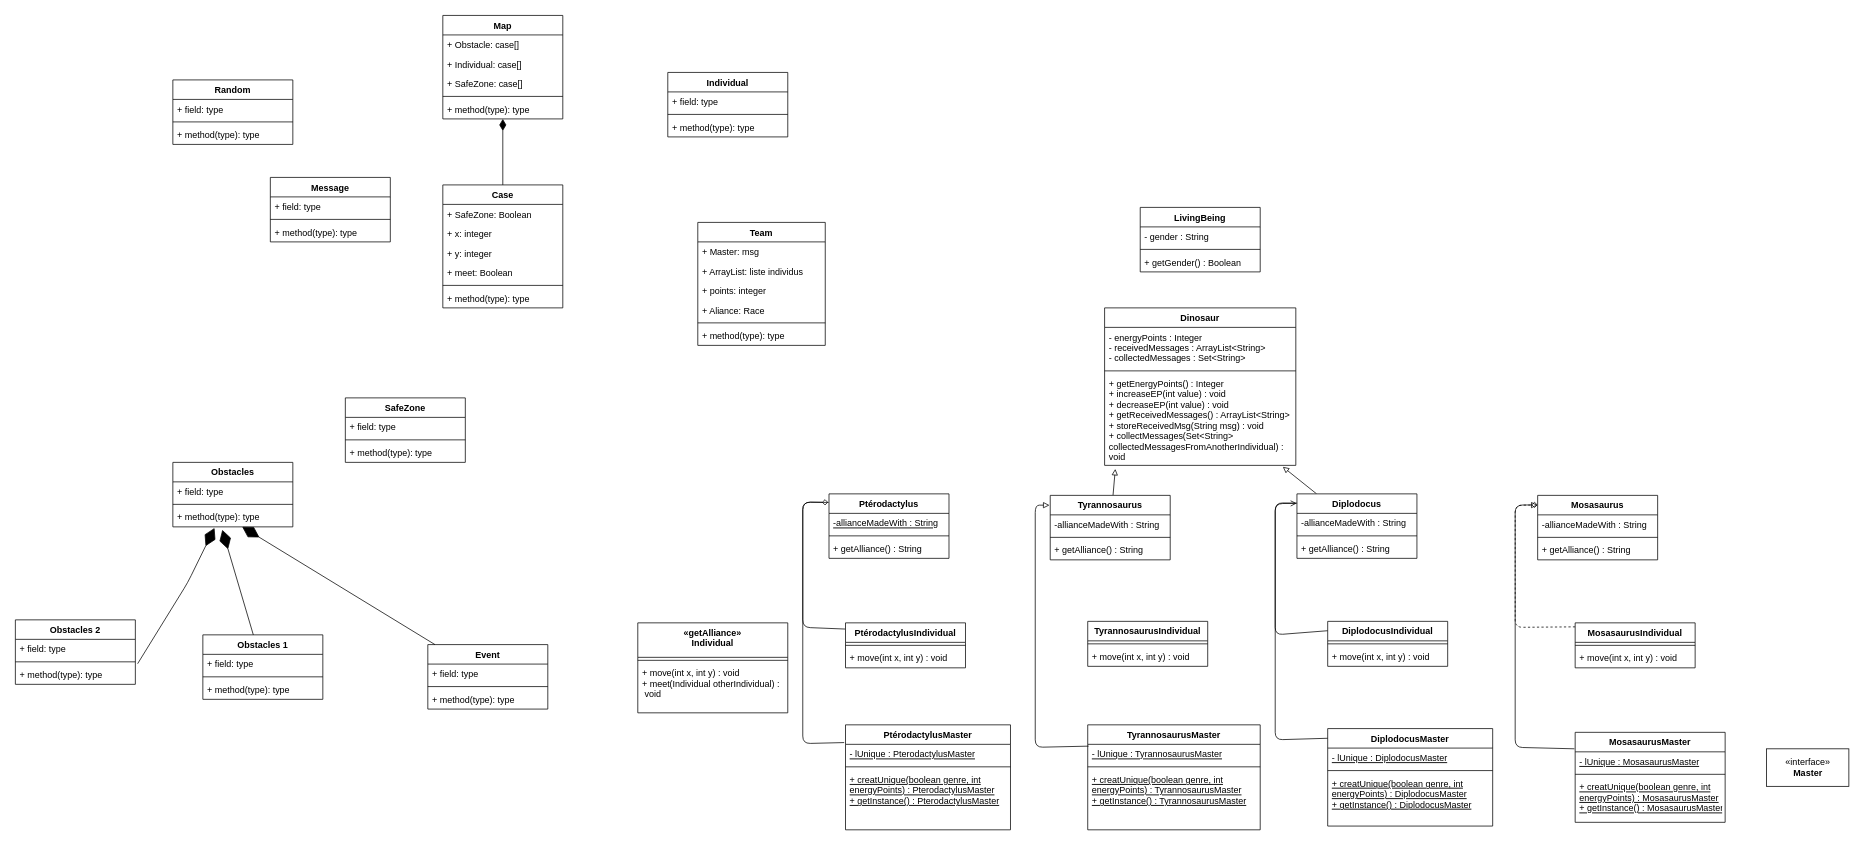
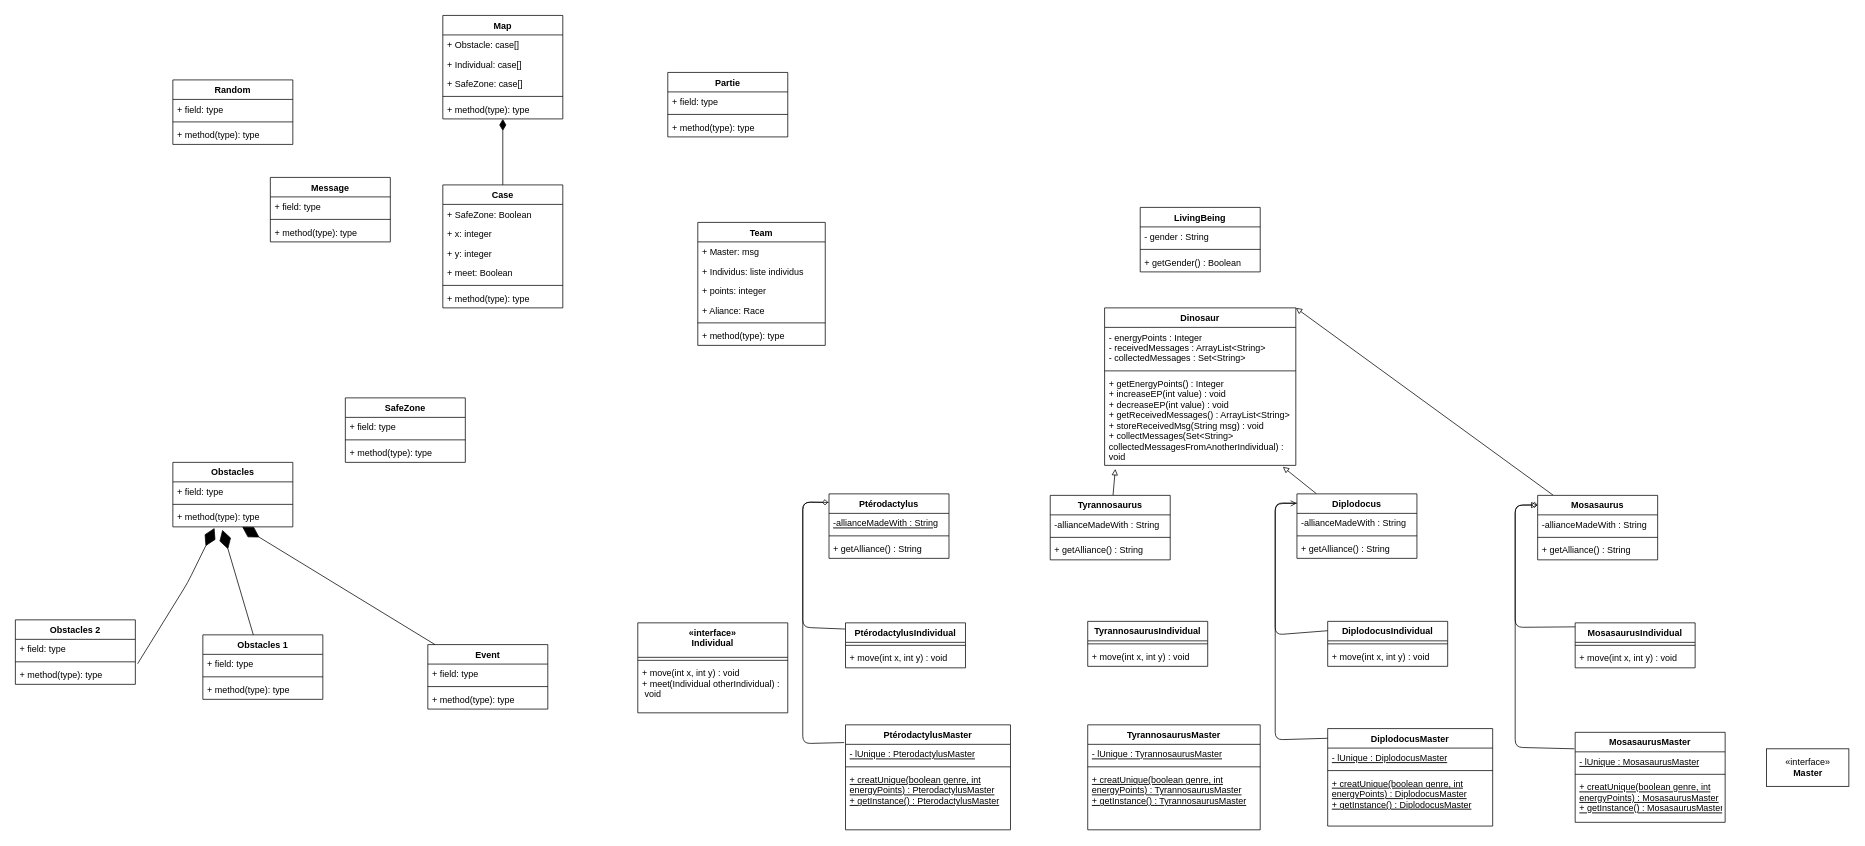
(728, 83) -> (728, 83)
(761, 272) -> (760, 272)
none -> (1427, 403)
(1546, 627) -> (1546, 627)
(713, 633) -> (713, 633)
(1035, 645) -> none
